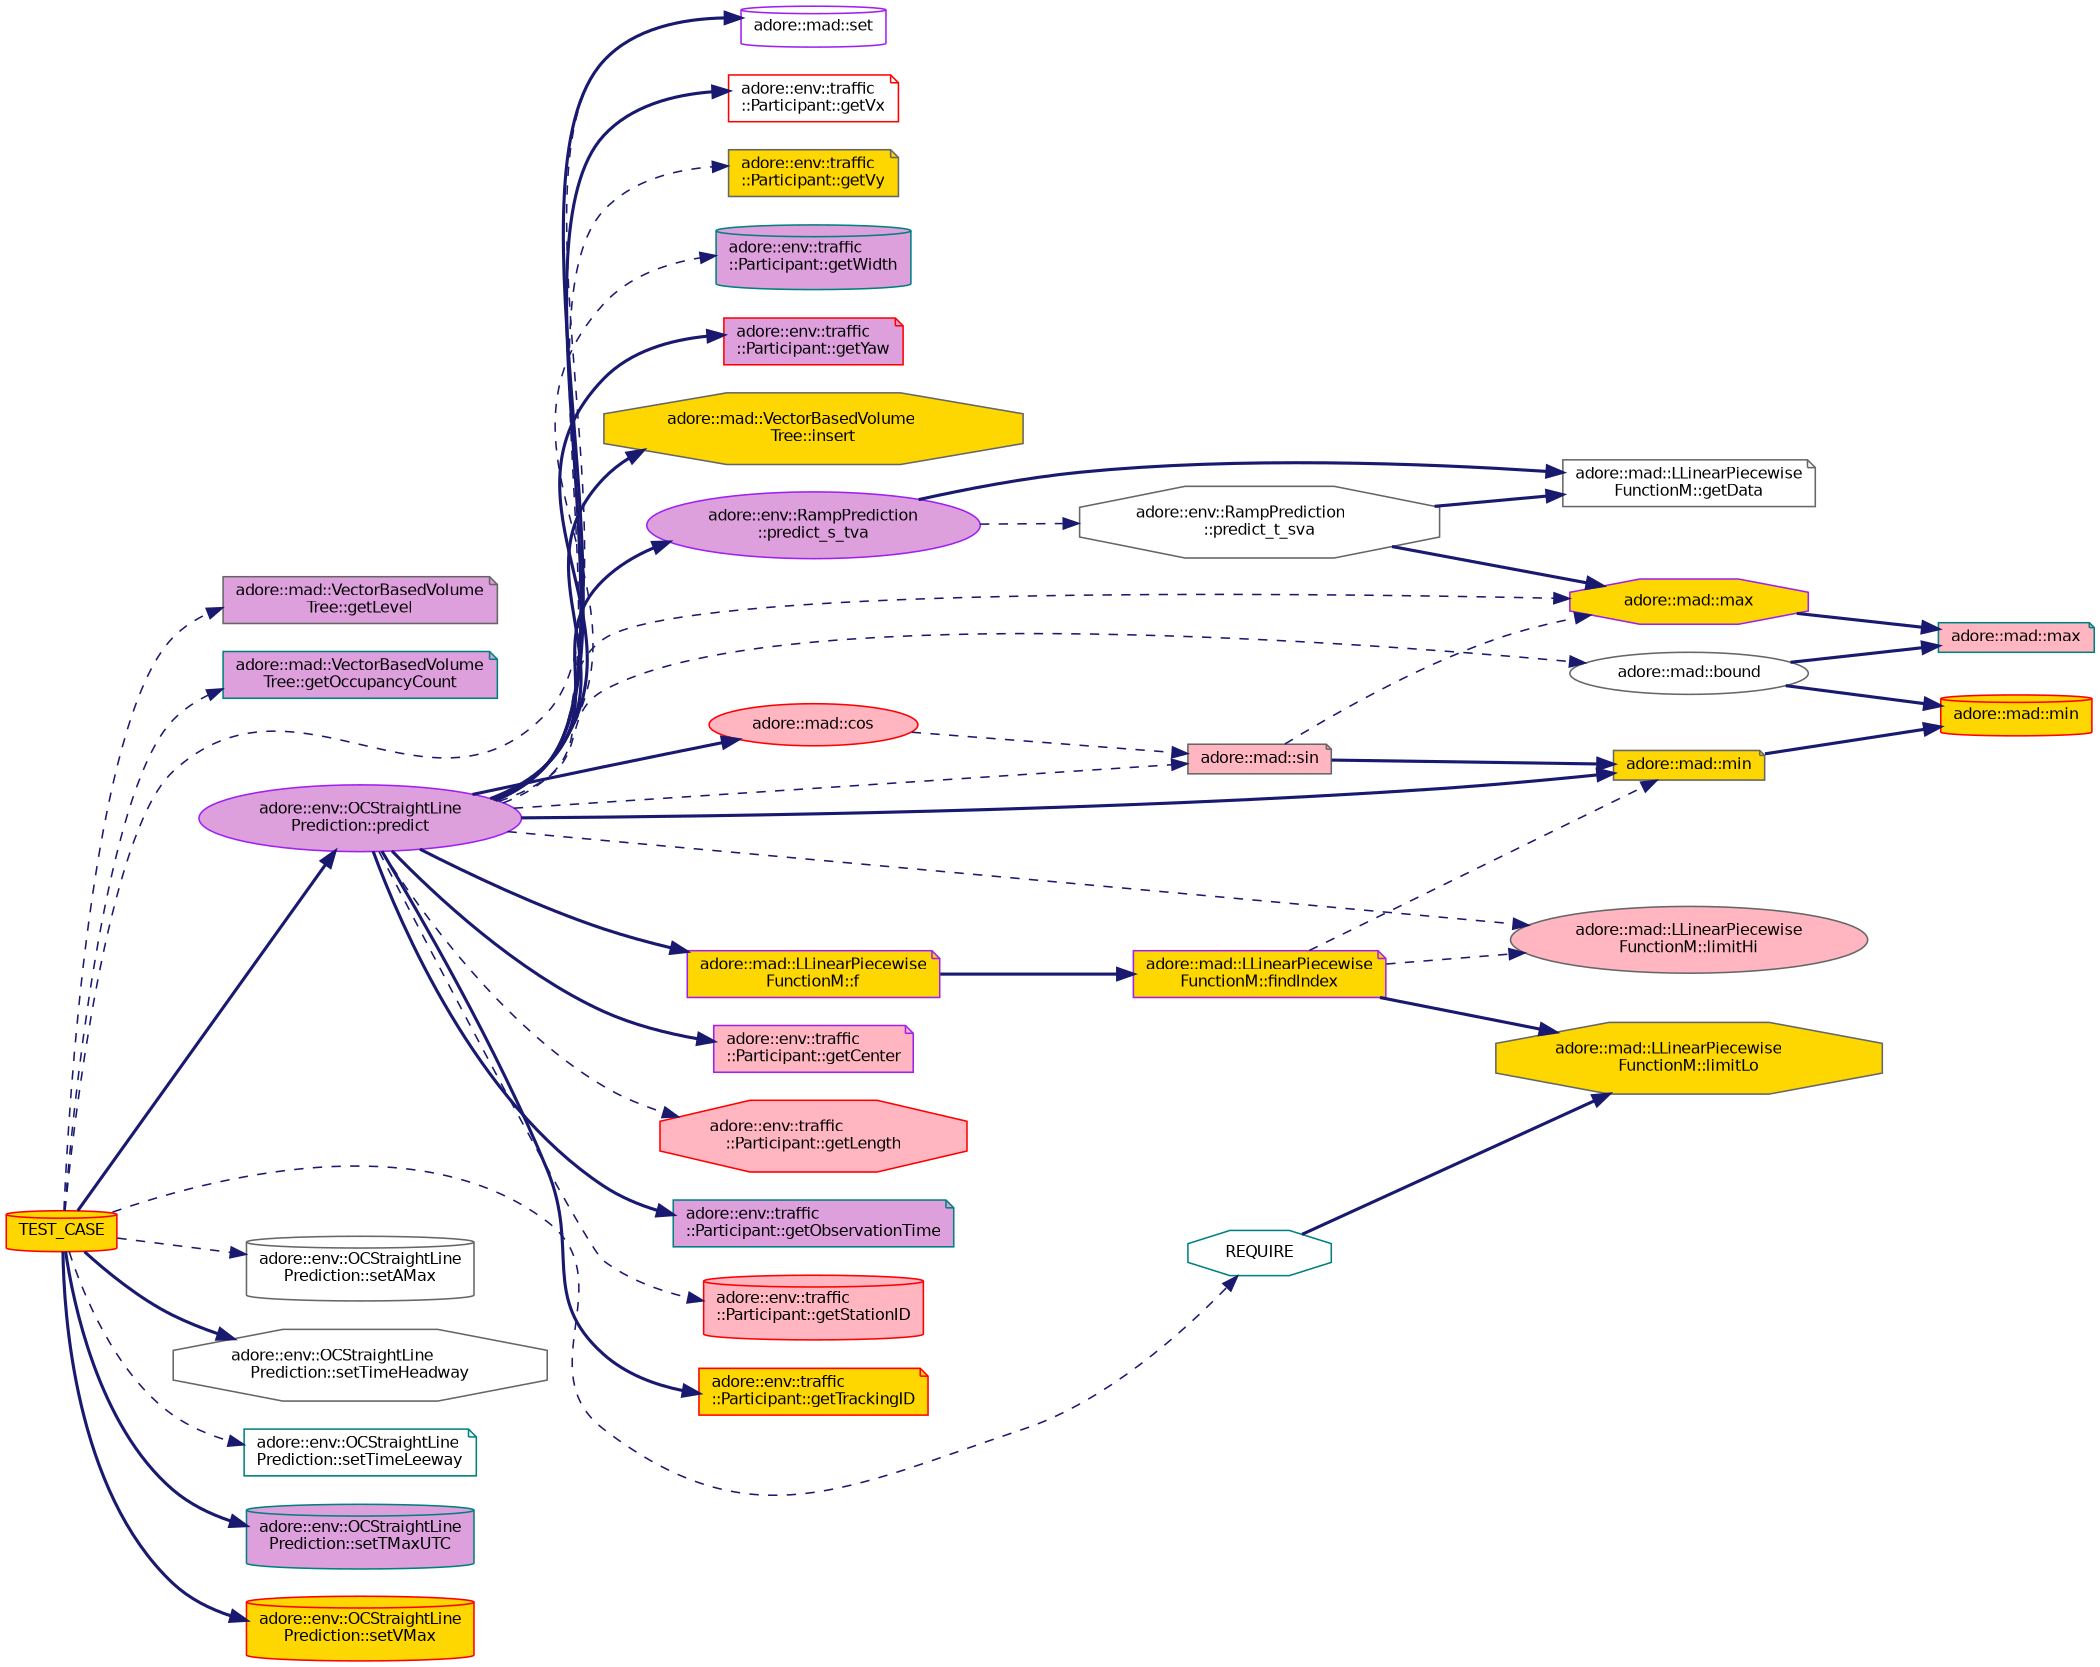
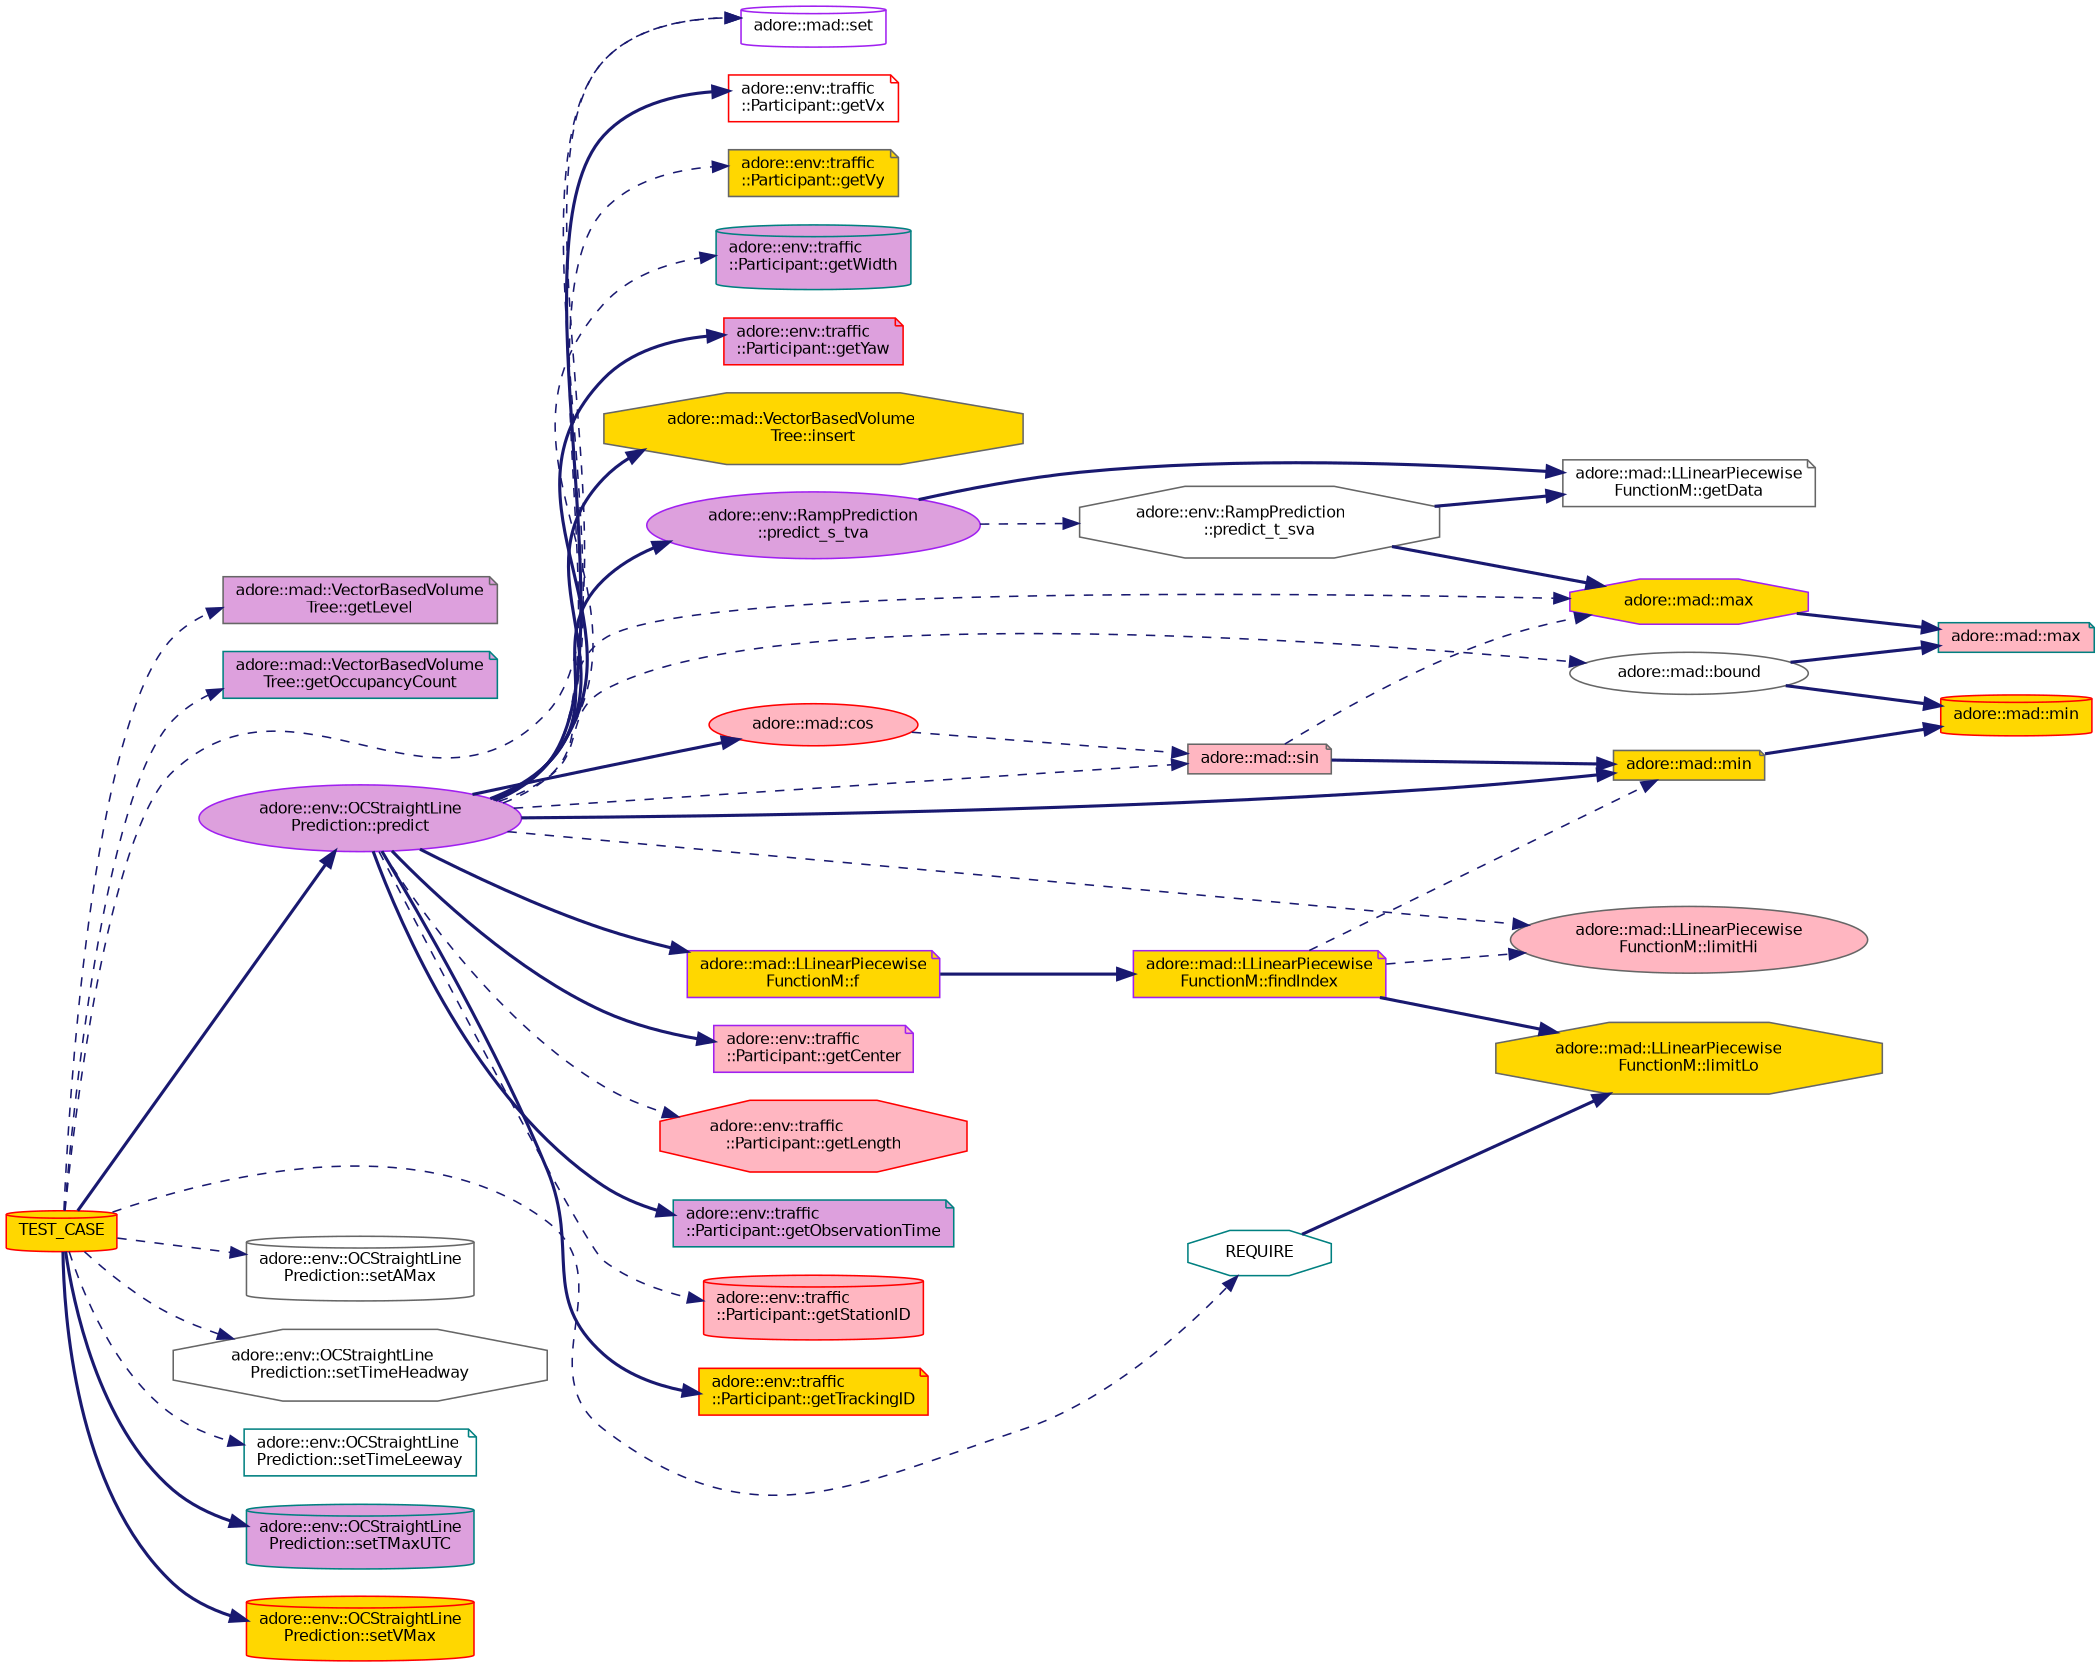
(571, 378) -> (571, 378)
(147, 1300) -> (147, 1300)
